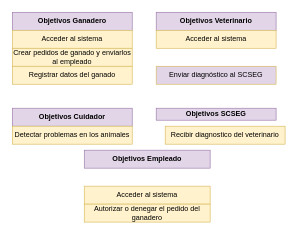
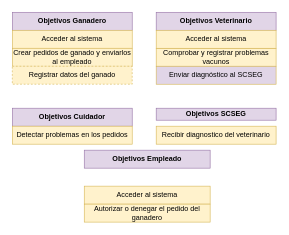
none -> (216, 57)
(72, 75) -> (72, 75)
(72, 135) -> (72, 135)
(225, 135) -> (216, 135)
